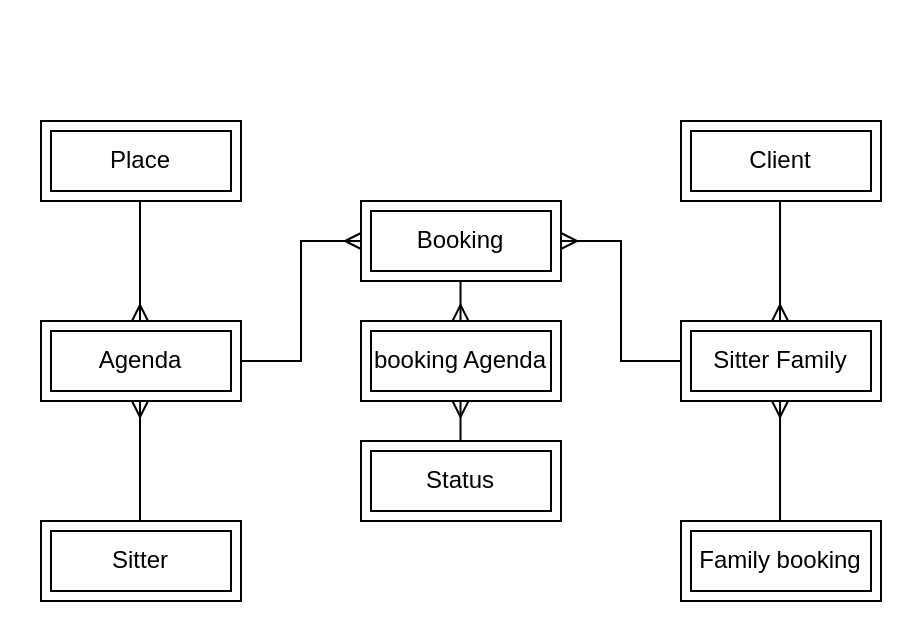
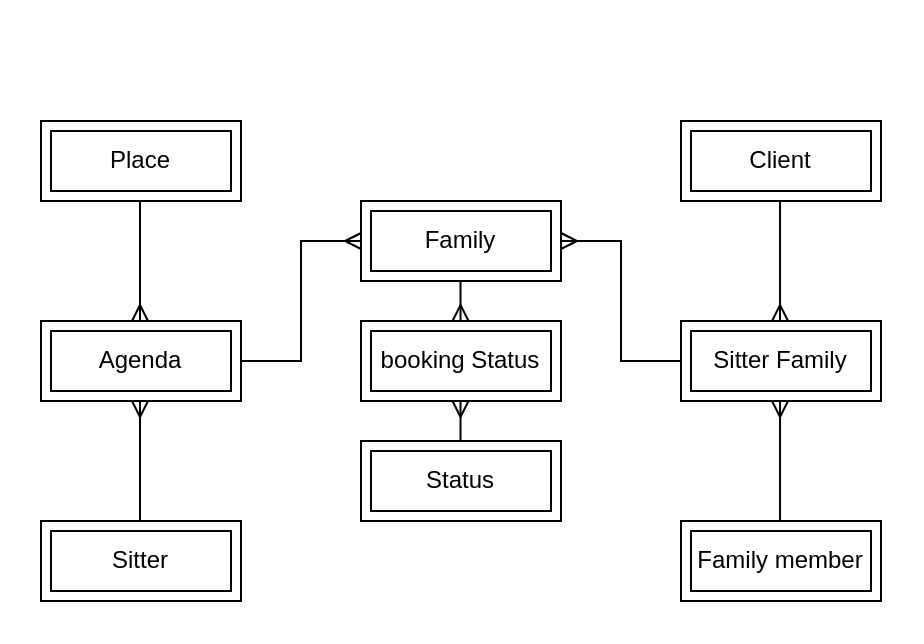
(461, 241) -> (461, 241)
(461, 361) -> (461, 361)
(781, 561) -> (781, 561)
